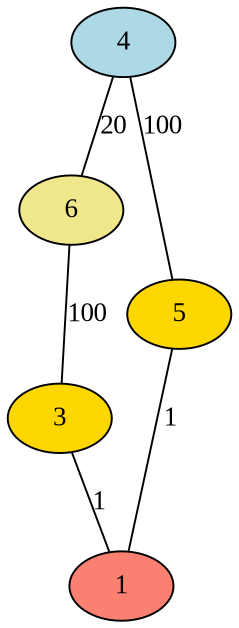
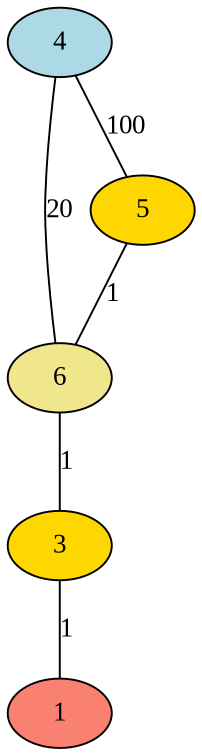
(88, 314) -> (67, 462)
(150, 450) -> (101, 294)
